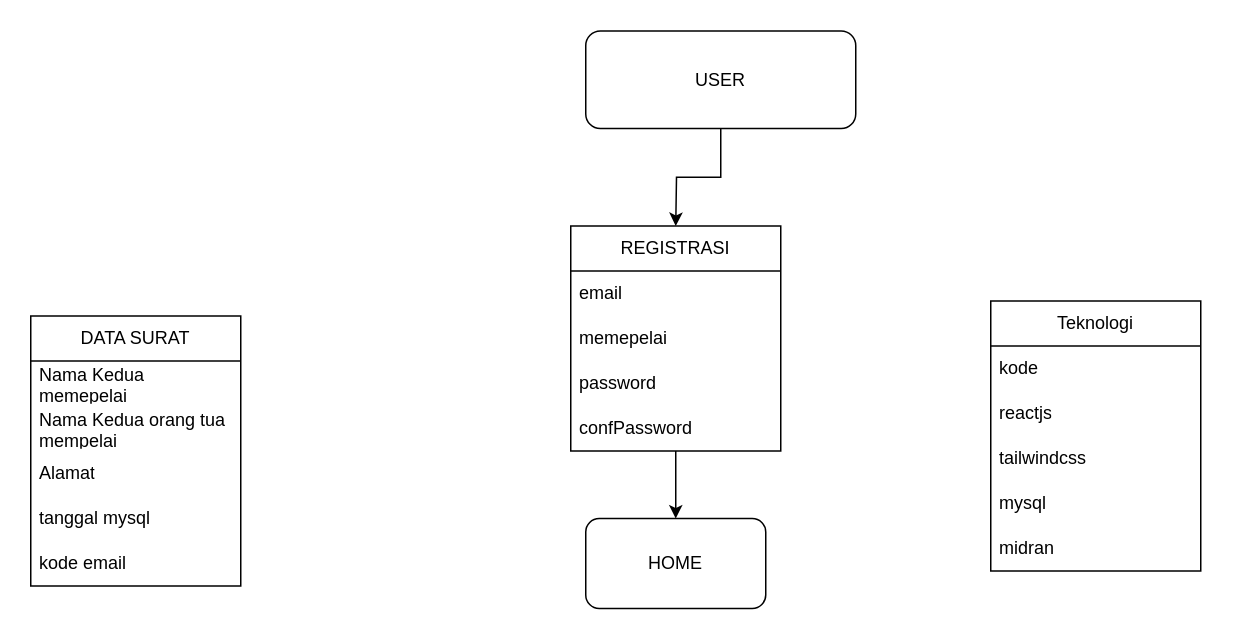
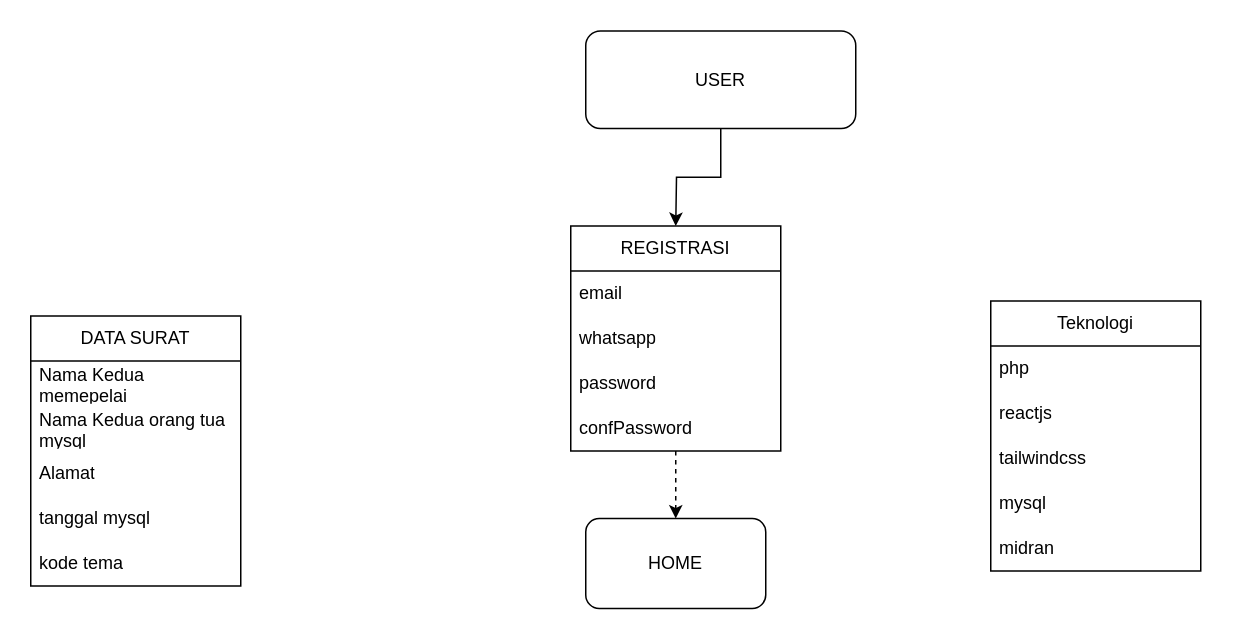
(620, 338) -> (620, 338)
(1020, 368) -> (1015, 368)
(137, 428) -> (137, 428)
(676, 479) -> (676, 479)
(83, 563) -> (83, 563)
